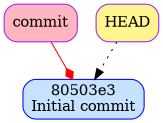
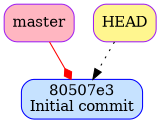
(41, 23) -> (39, 23)
(84, 99) -> (82, 99)
